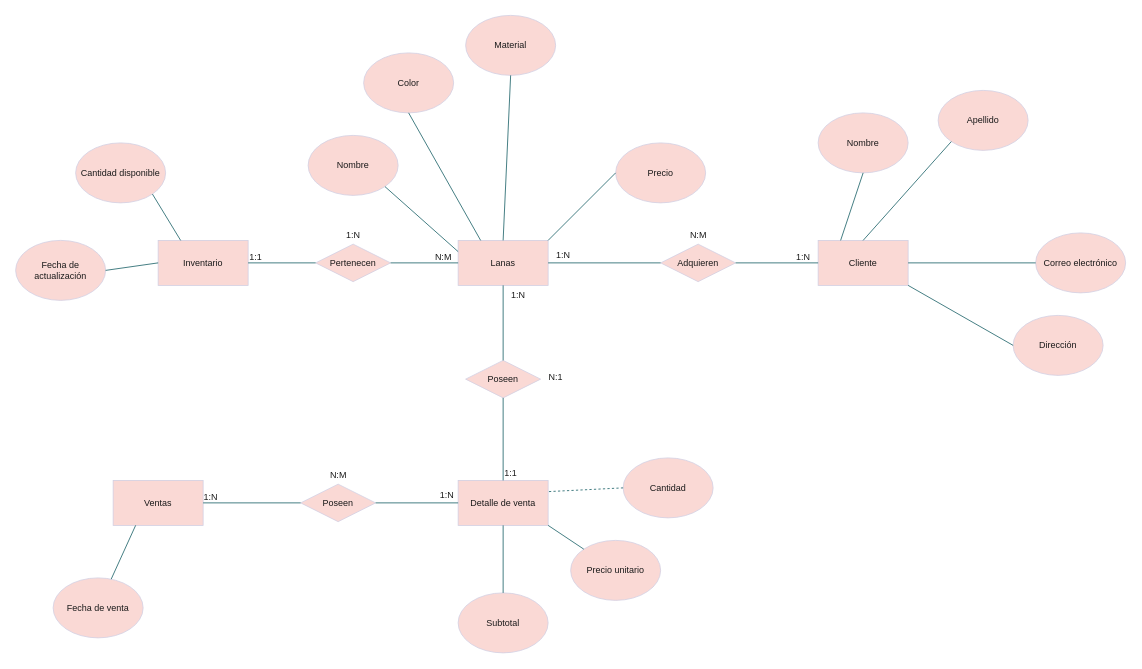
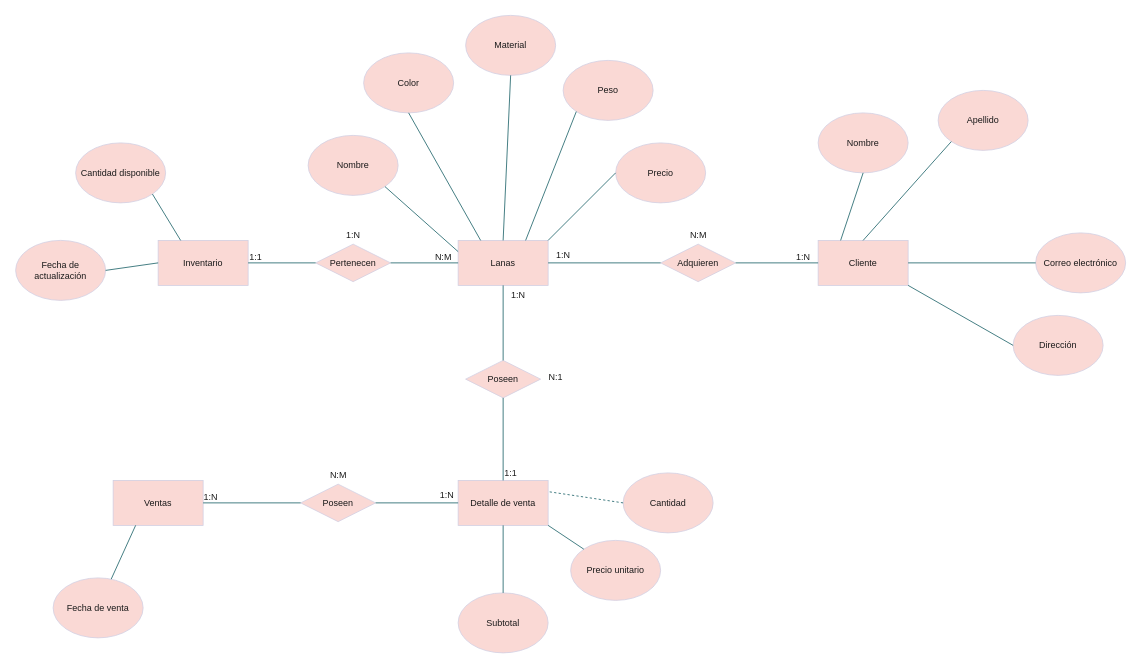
none -> (608, 90)
none -> (551, 176)
(668, 488) -> (668, 503)
